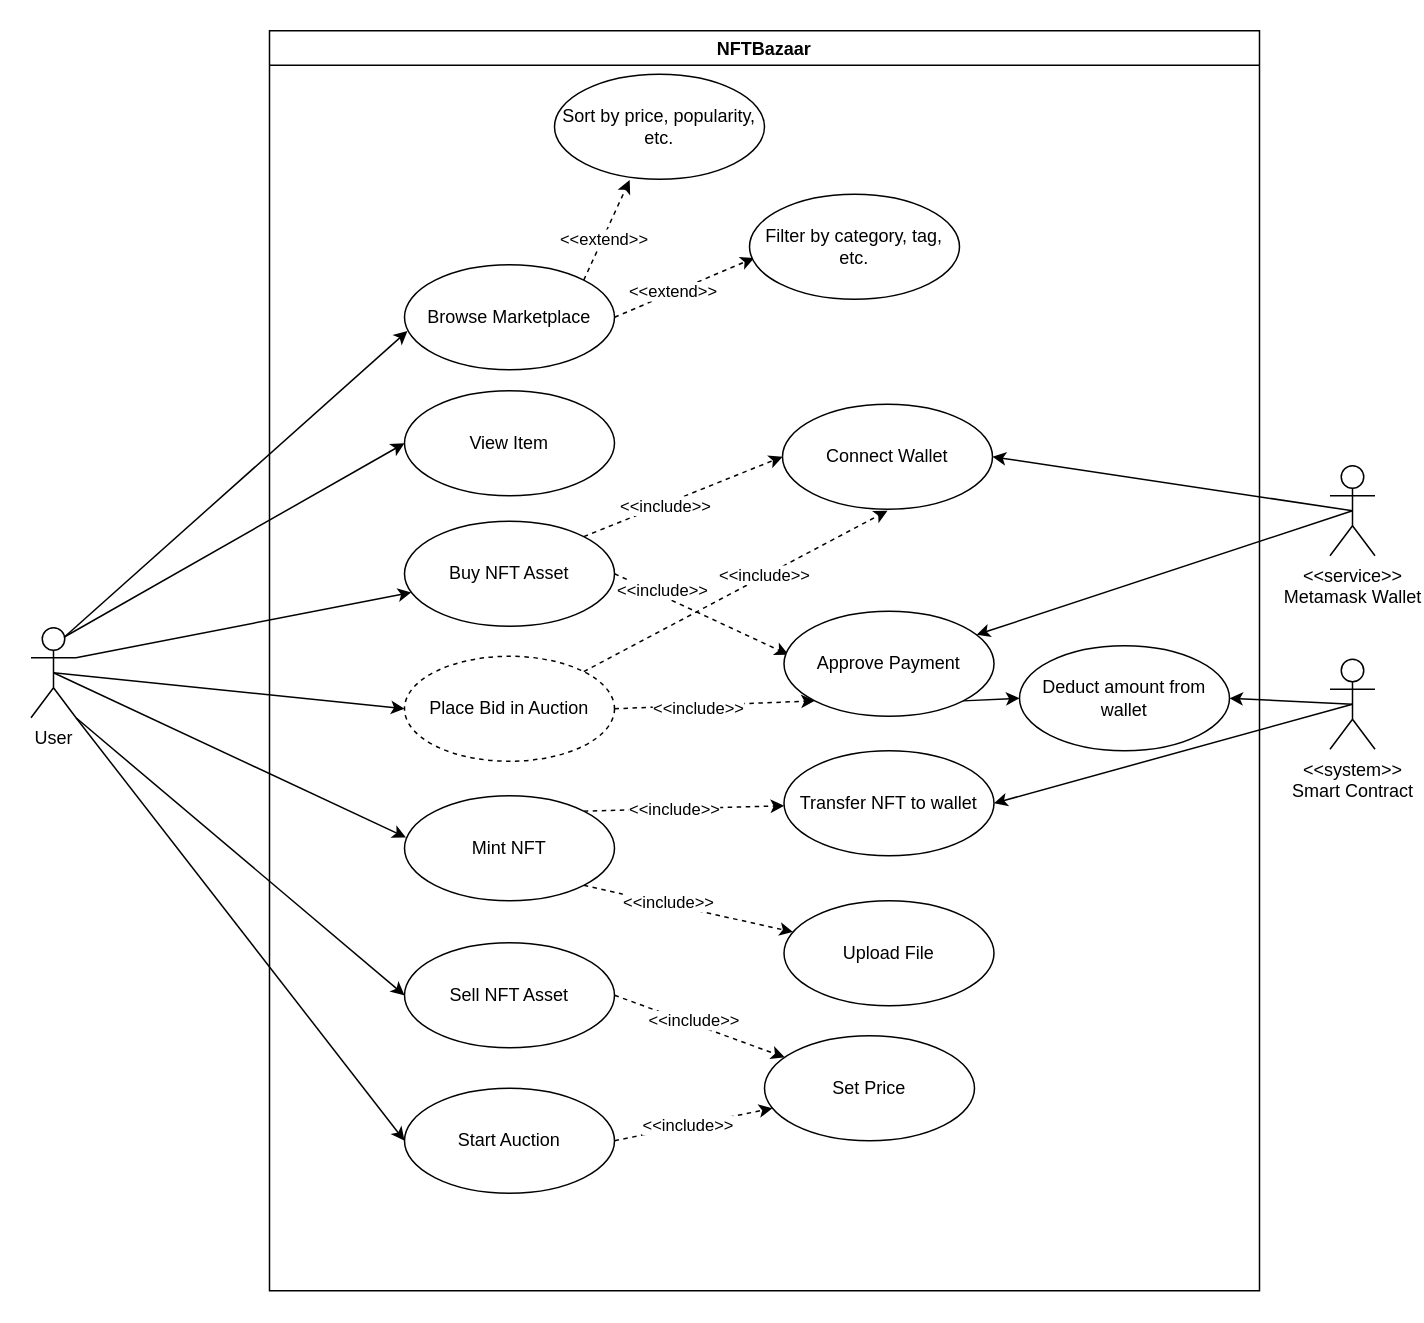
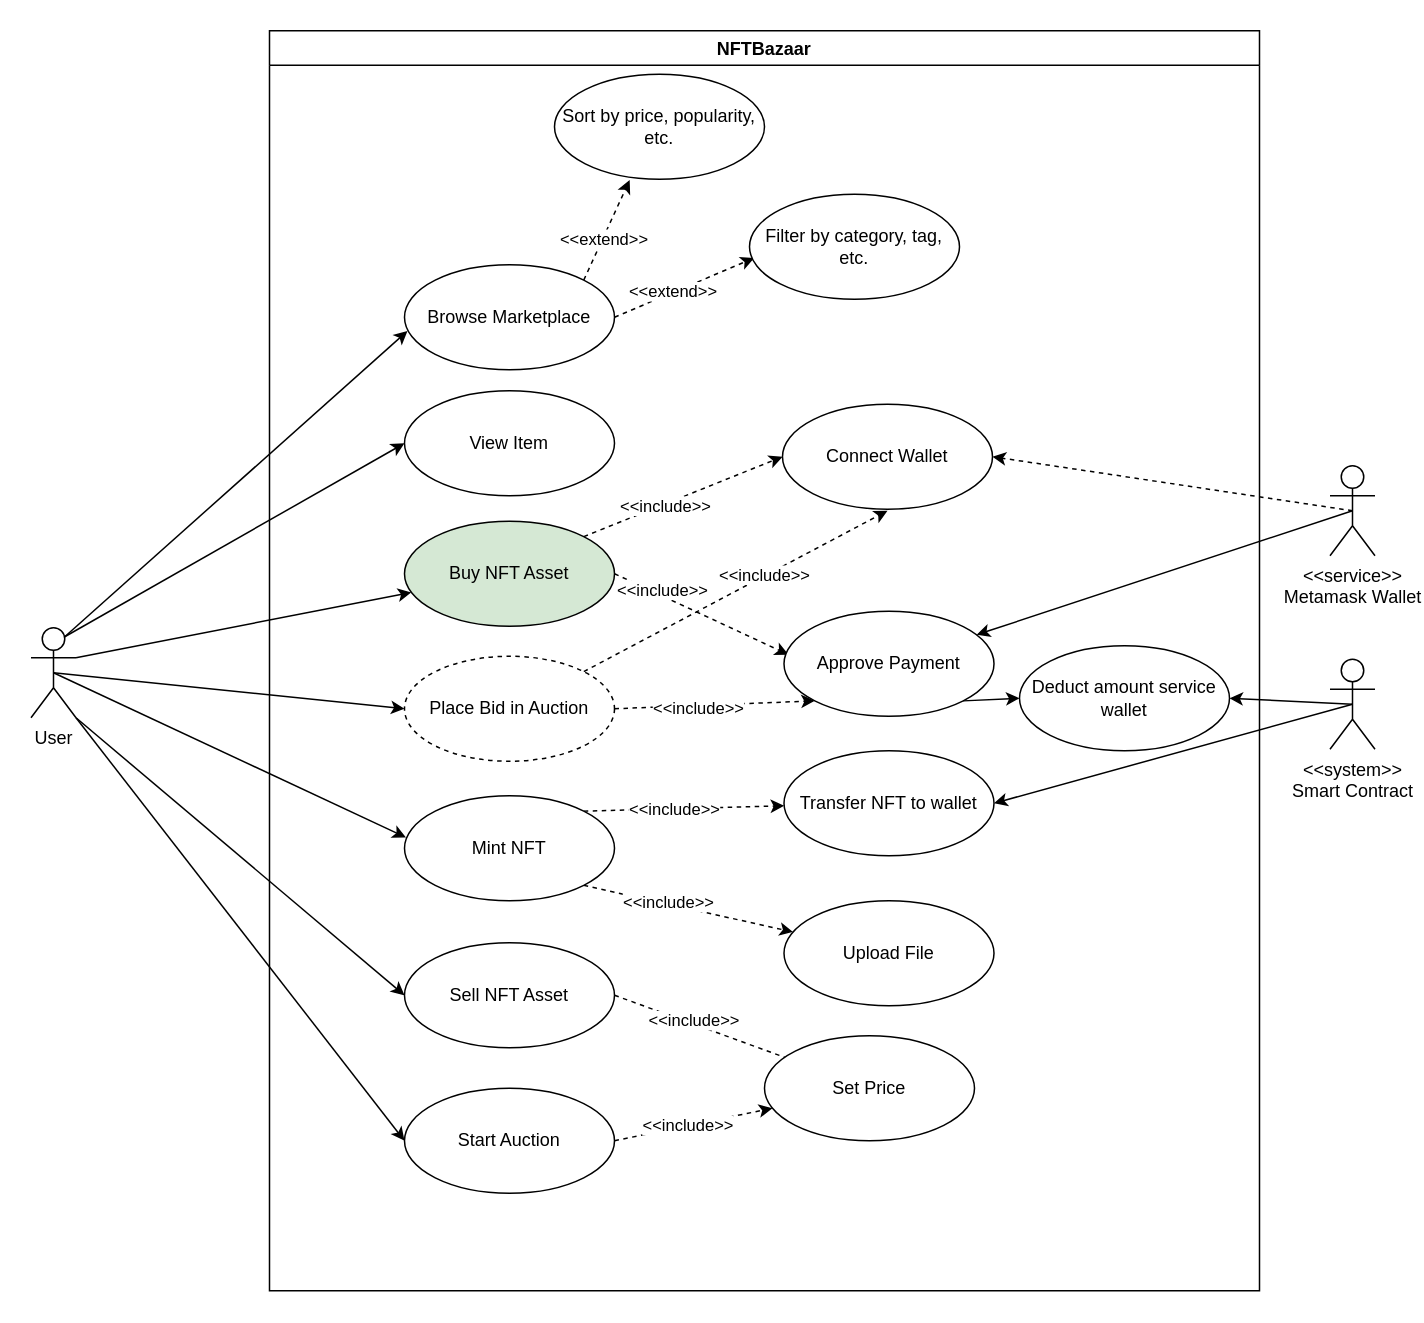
(1174, 484) -> (1174, 484)
(509, 574) -> (509, 574)
(1124, 698) -> (1124, 698)
(774, 1053) -> (778, 1055)
